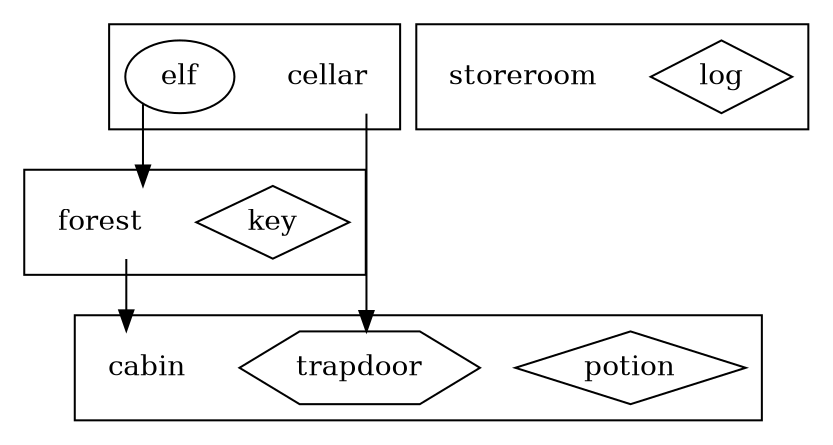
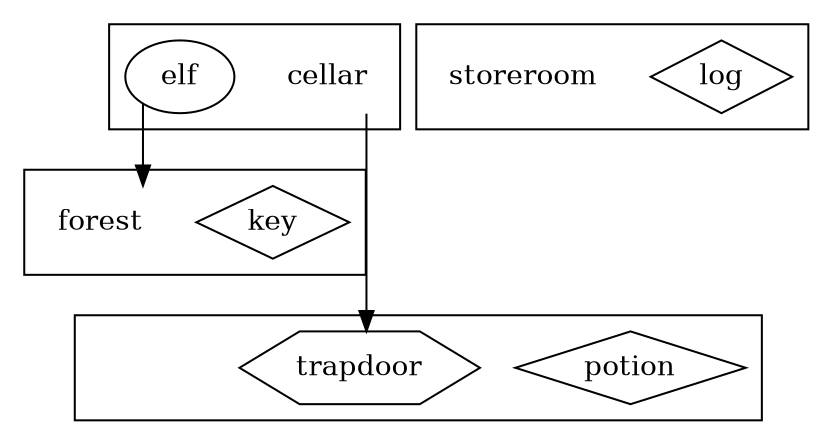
(148, 368) -> none
